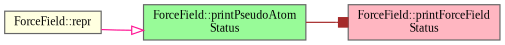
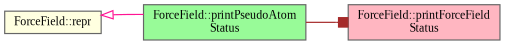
(116, 30) -> (128, 14)
